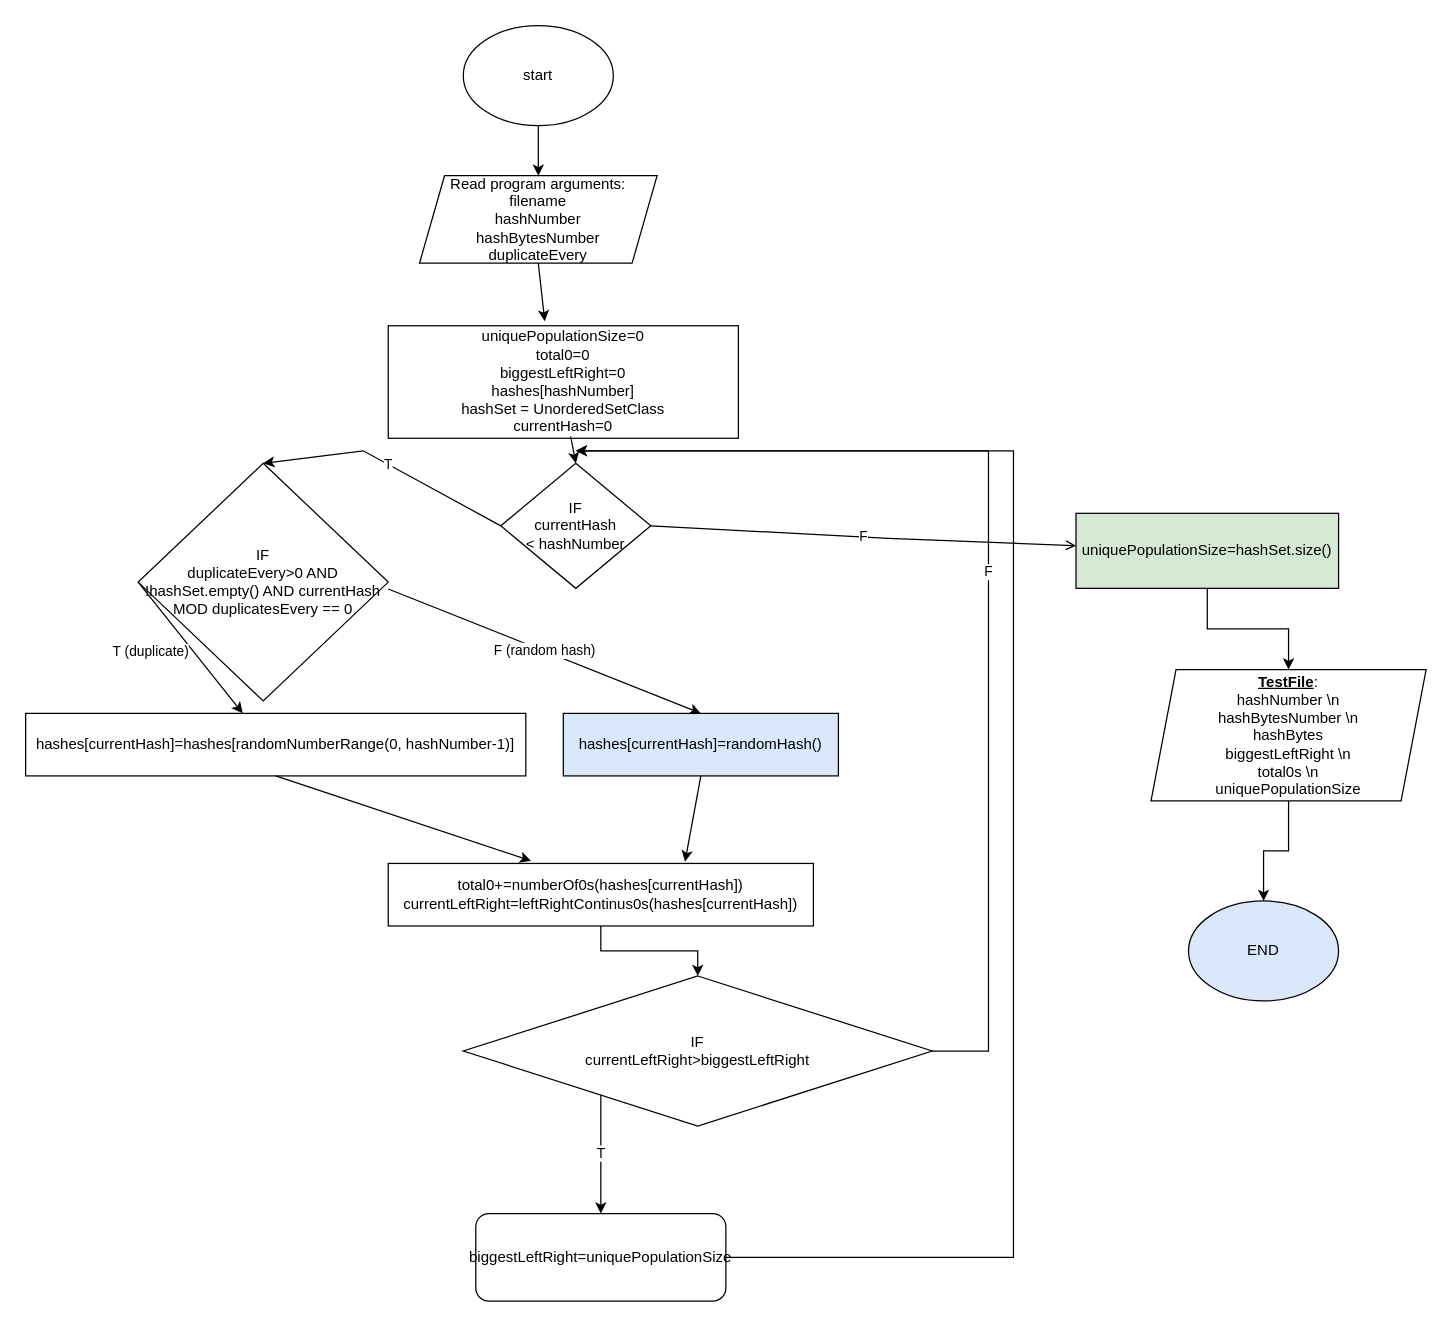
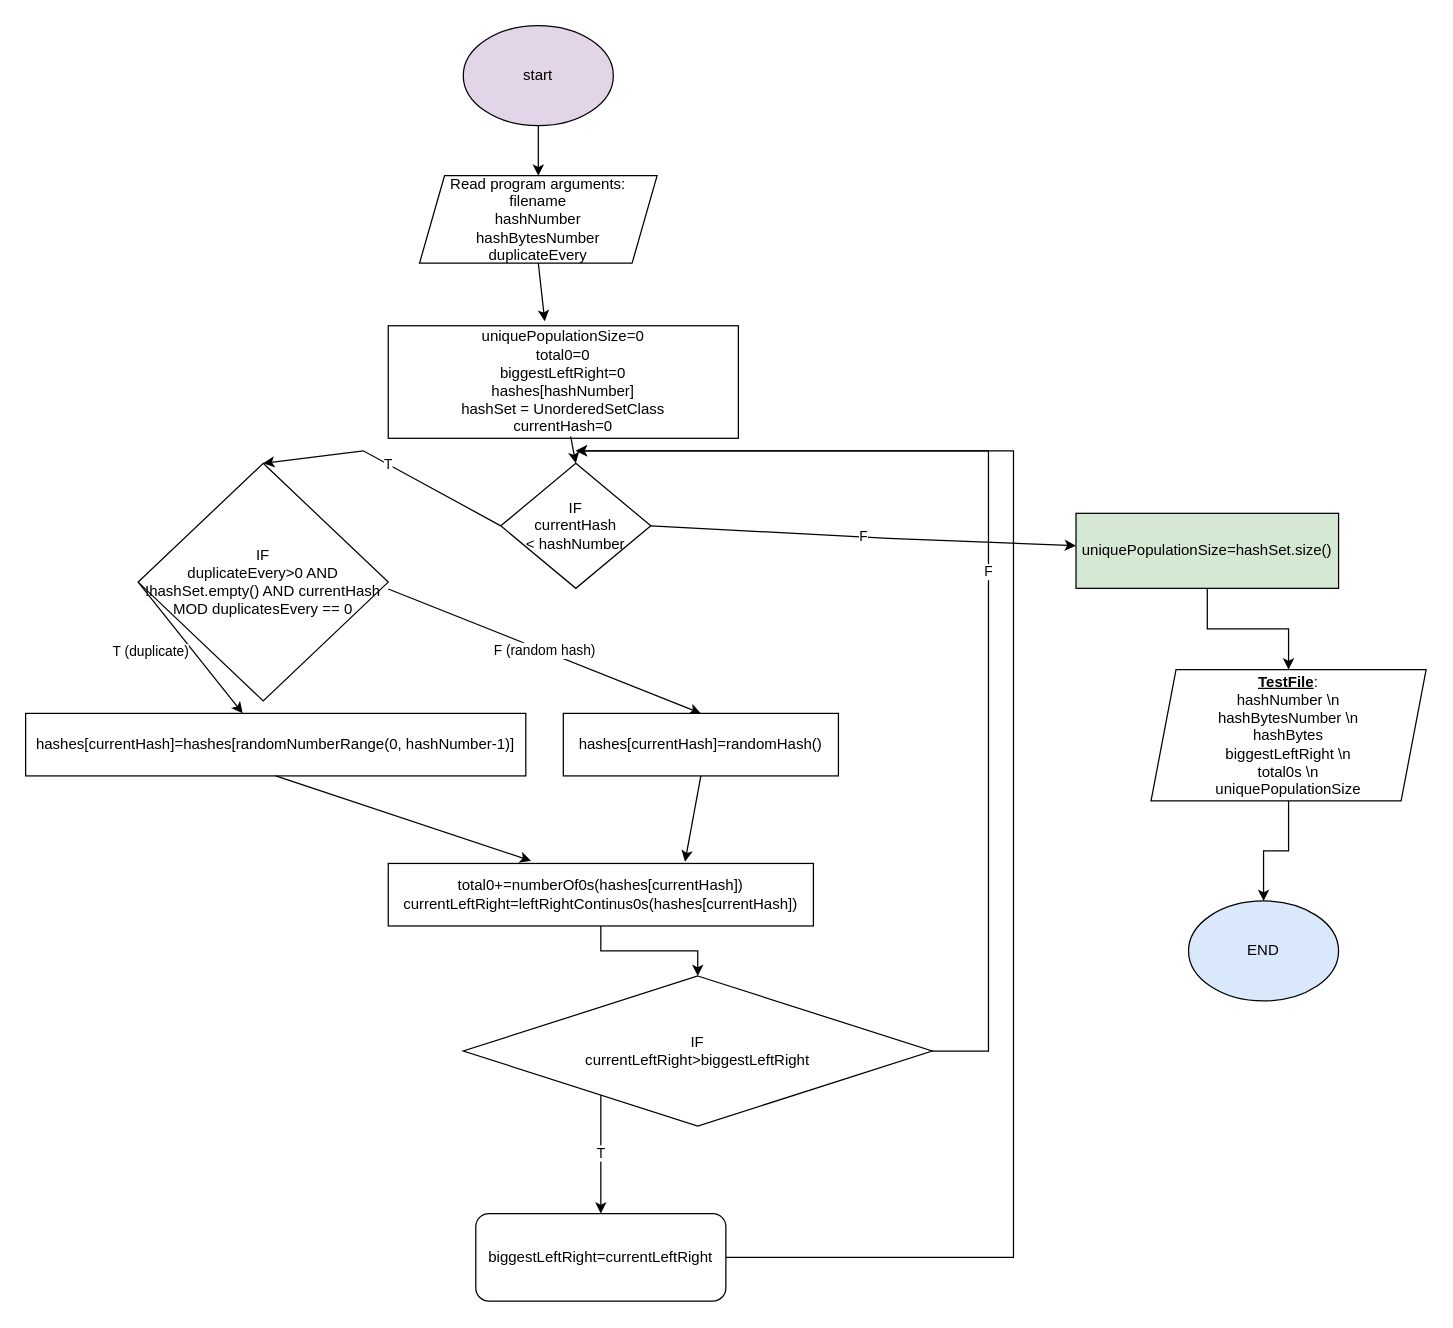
(538, 76) -> (538, 76)
(1068, 545) -> (1066, 545)
(701, 744) -> (701, 744)
(601, 1257) -> (601, 1257)
